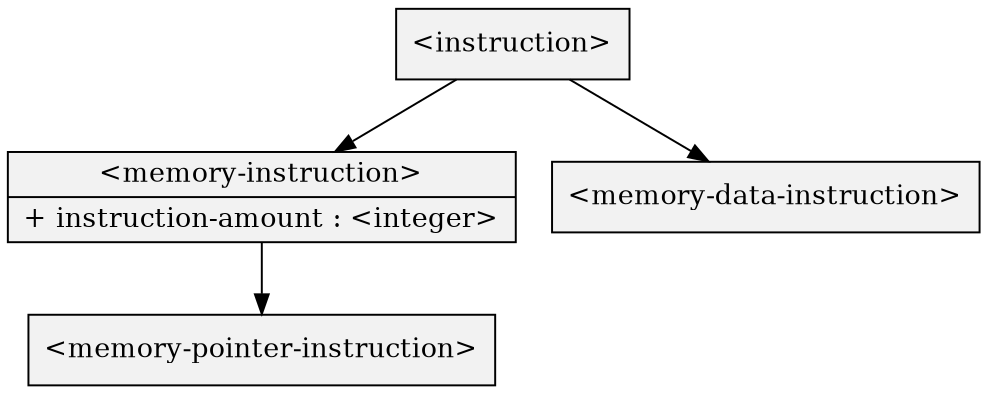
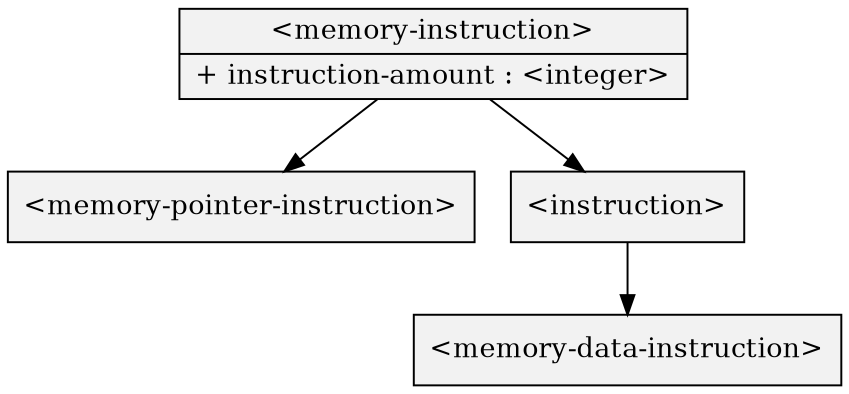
(405, 110) -> (529, 129)
